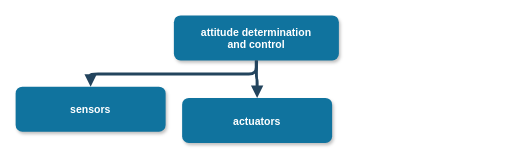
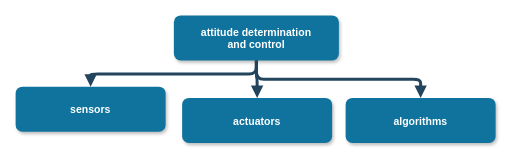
none -> (342, 79)
none -> (420, 120)
